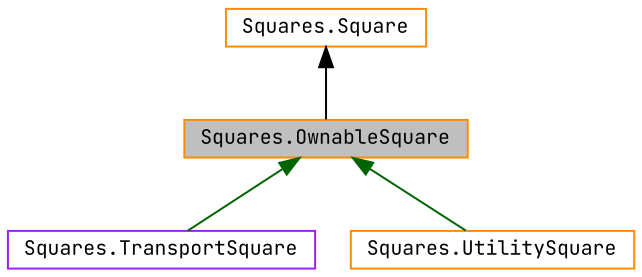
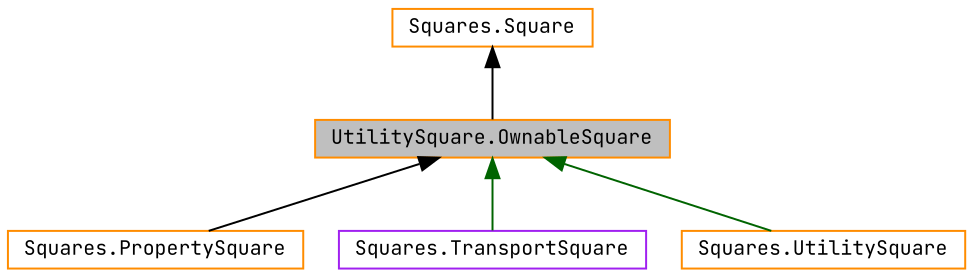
(326, 139) -> (493, 139)
none -> (156, 250)
